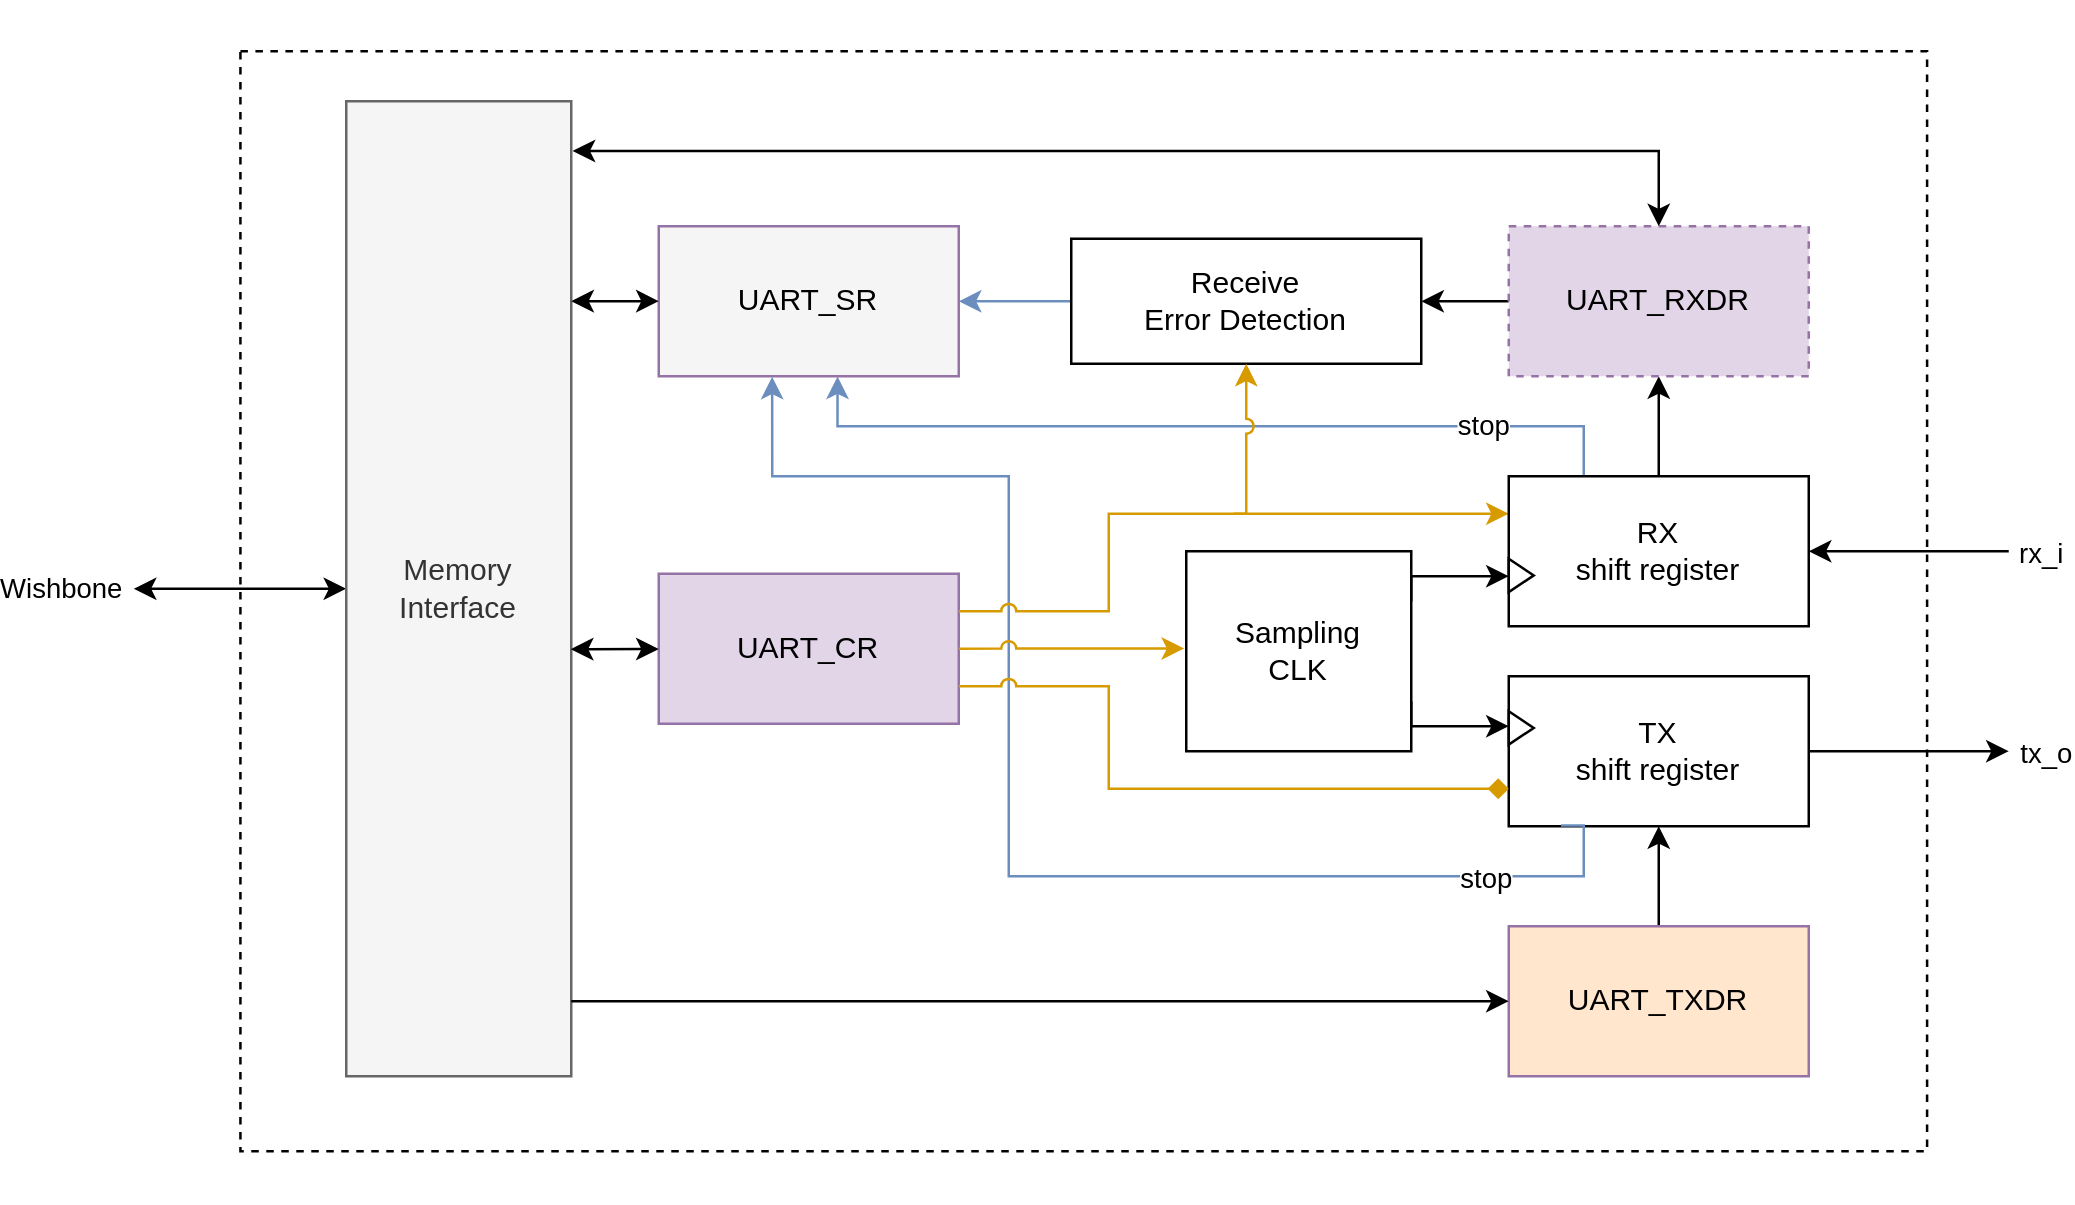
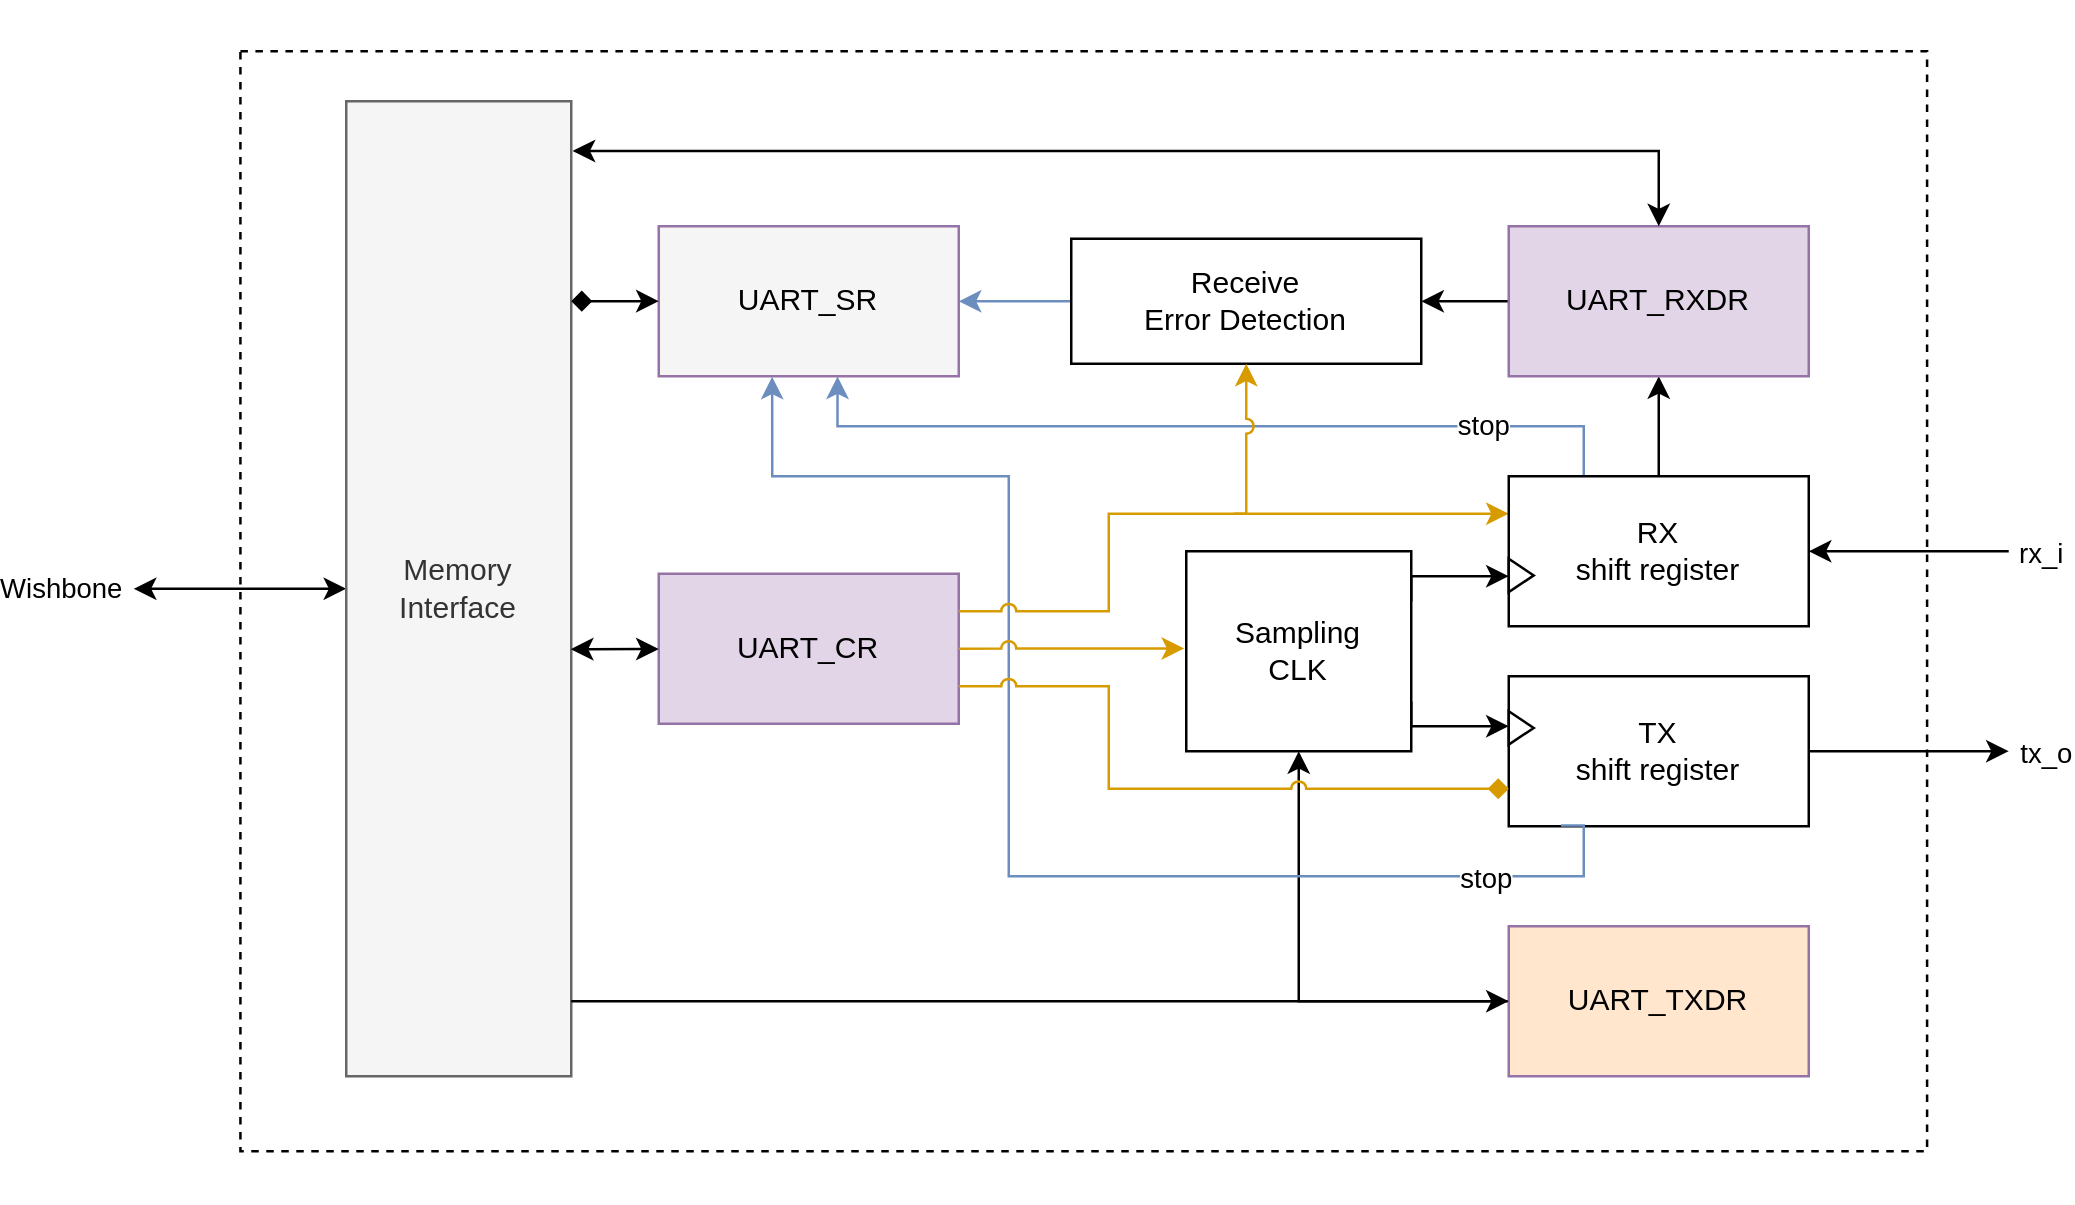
(590, 301) -> (592, 301)
(1659, 301) -> (1659, 301)
(1659, 884) -> (1299, 938)
